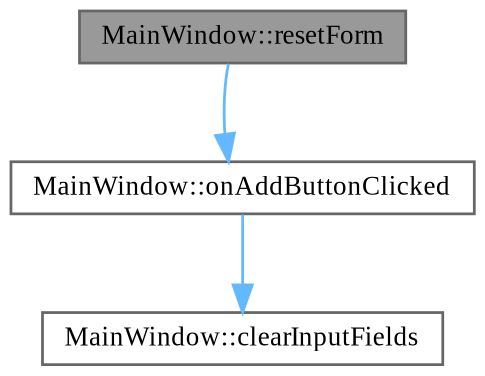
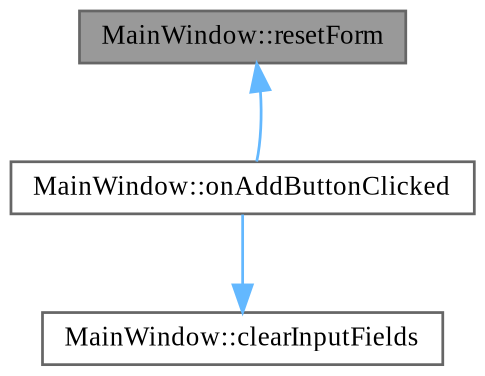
(224, 99) -> (261, 127)
